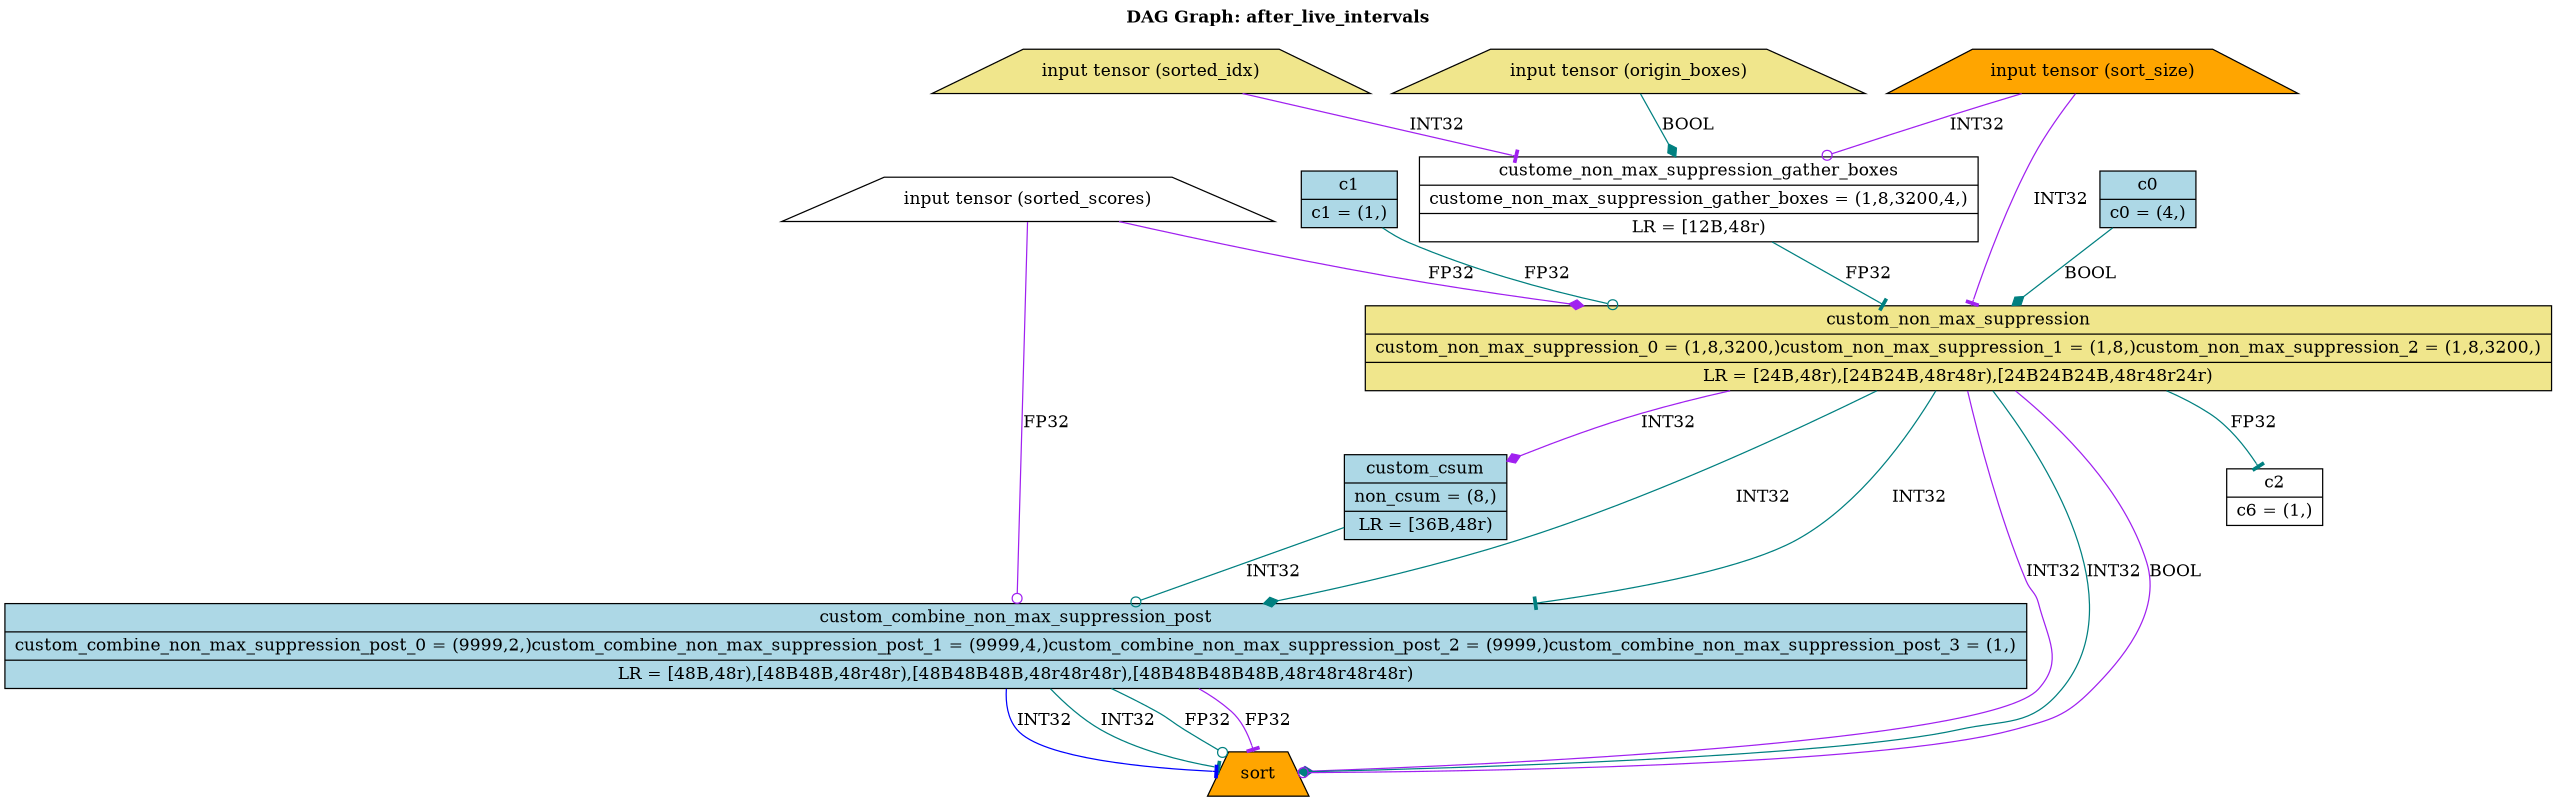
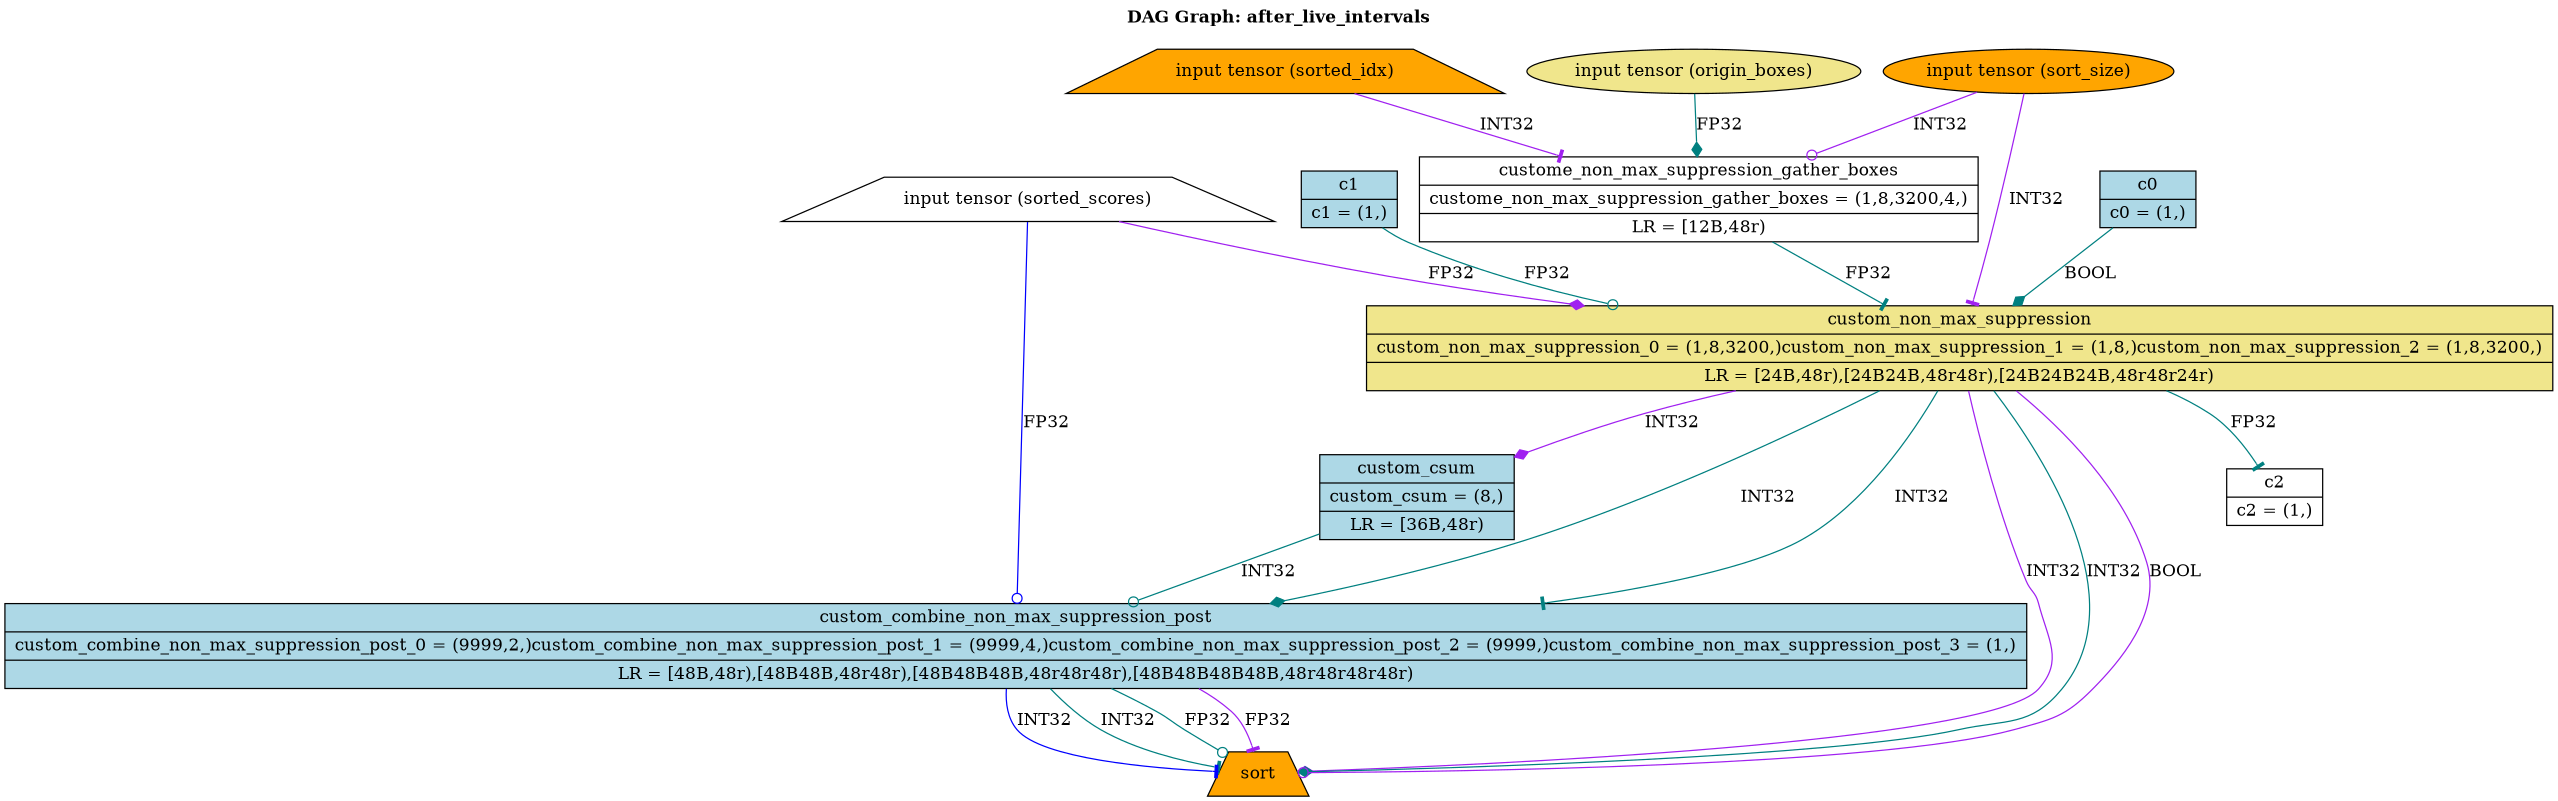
(1151, 71) -> (1285, 71)
(1629, 71) -> (1694, 71)
(2093, 71) -> (2029, 71)
(1688, 125) -> (1720, 125)
(2148, 213) -> (2148, 213)
(1022, 408) -> (1022, 408)
(1426, 497) -> (1417, 497)
(2275, 511) -> (2275, 511)
